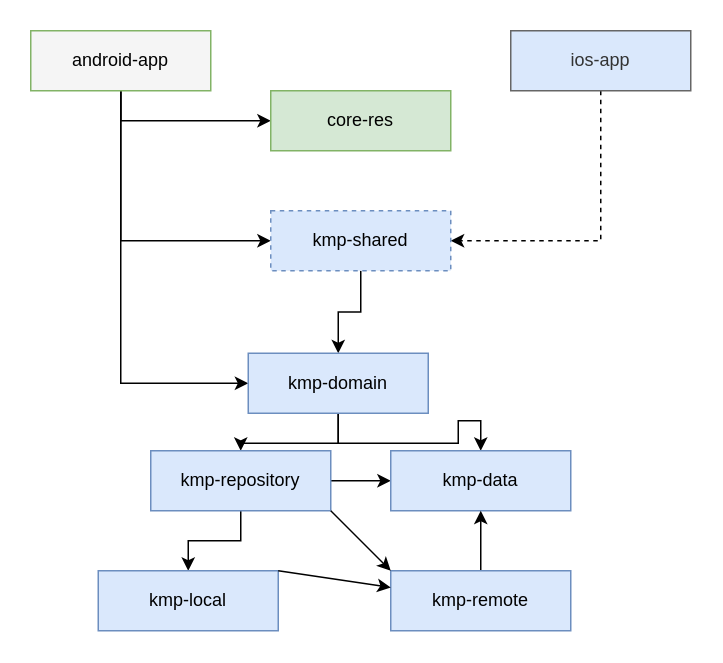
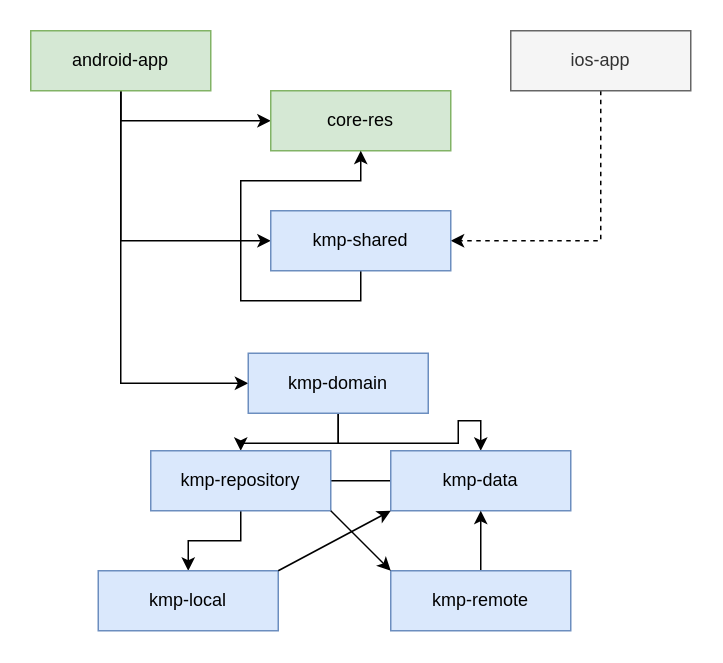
(121, 61) -> (121, 61)
(601, 61) -> (601, 61)
(361, 241) -> (361, 241)
(341, 312) -> (241, 233)
(379, 481) -> (383, 481)
(330, 578) -> (330, 543)
